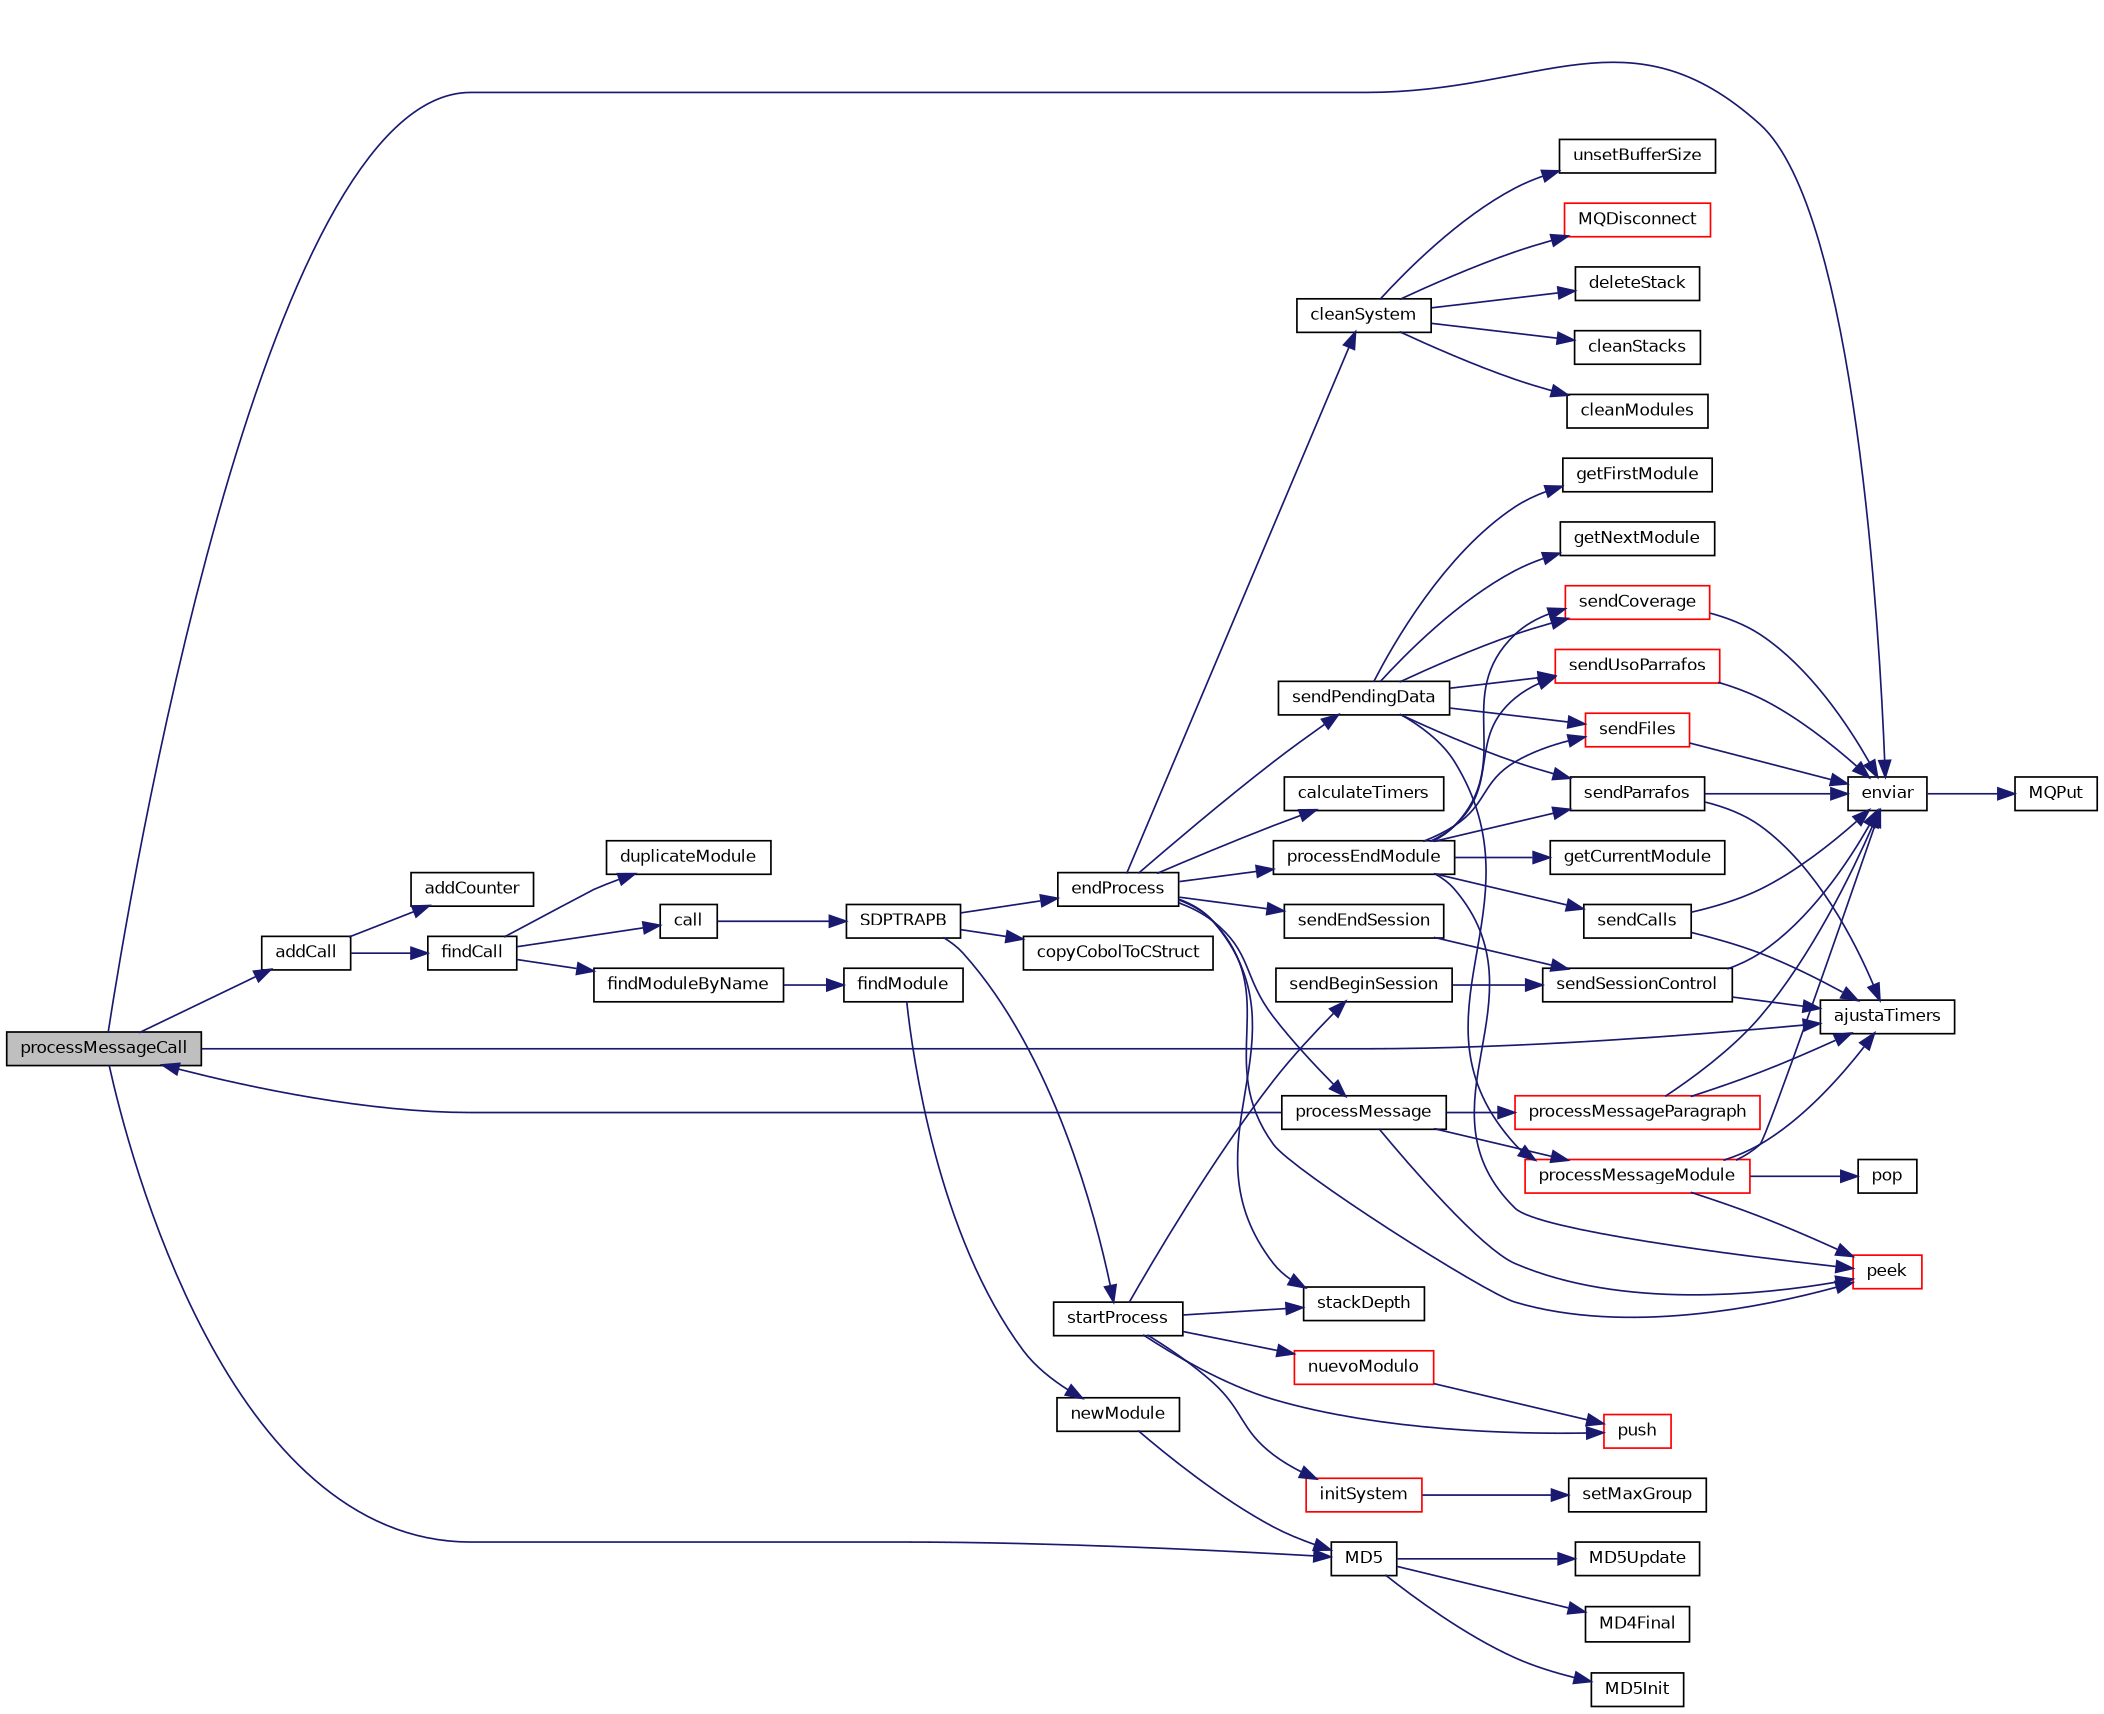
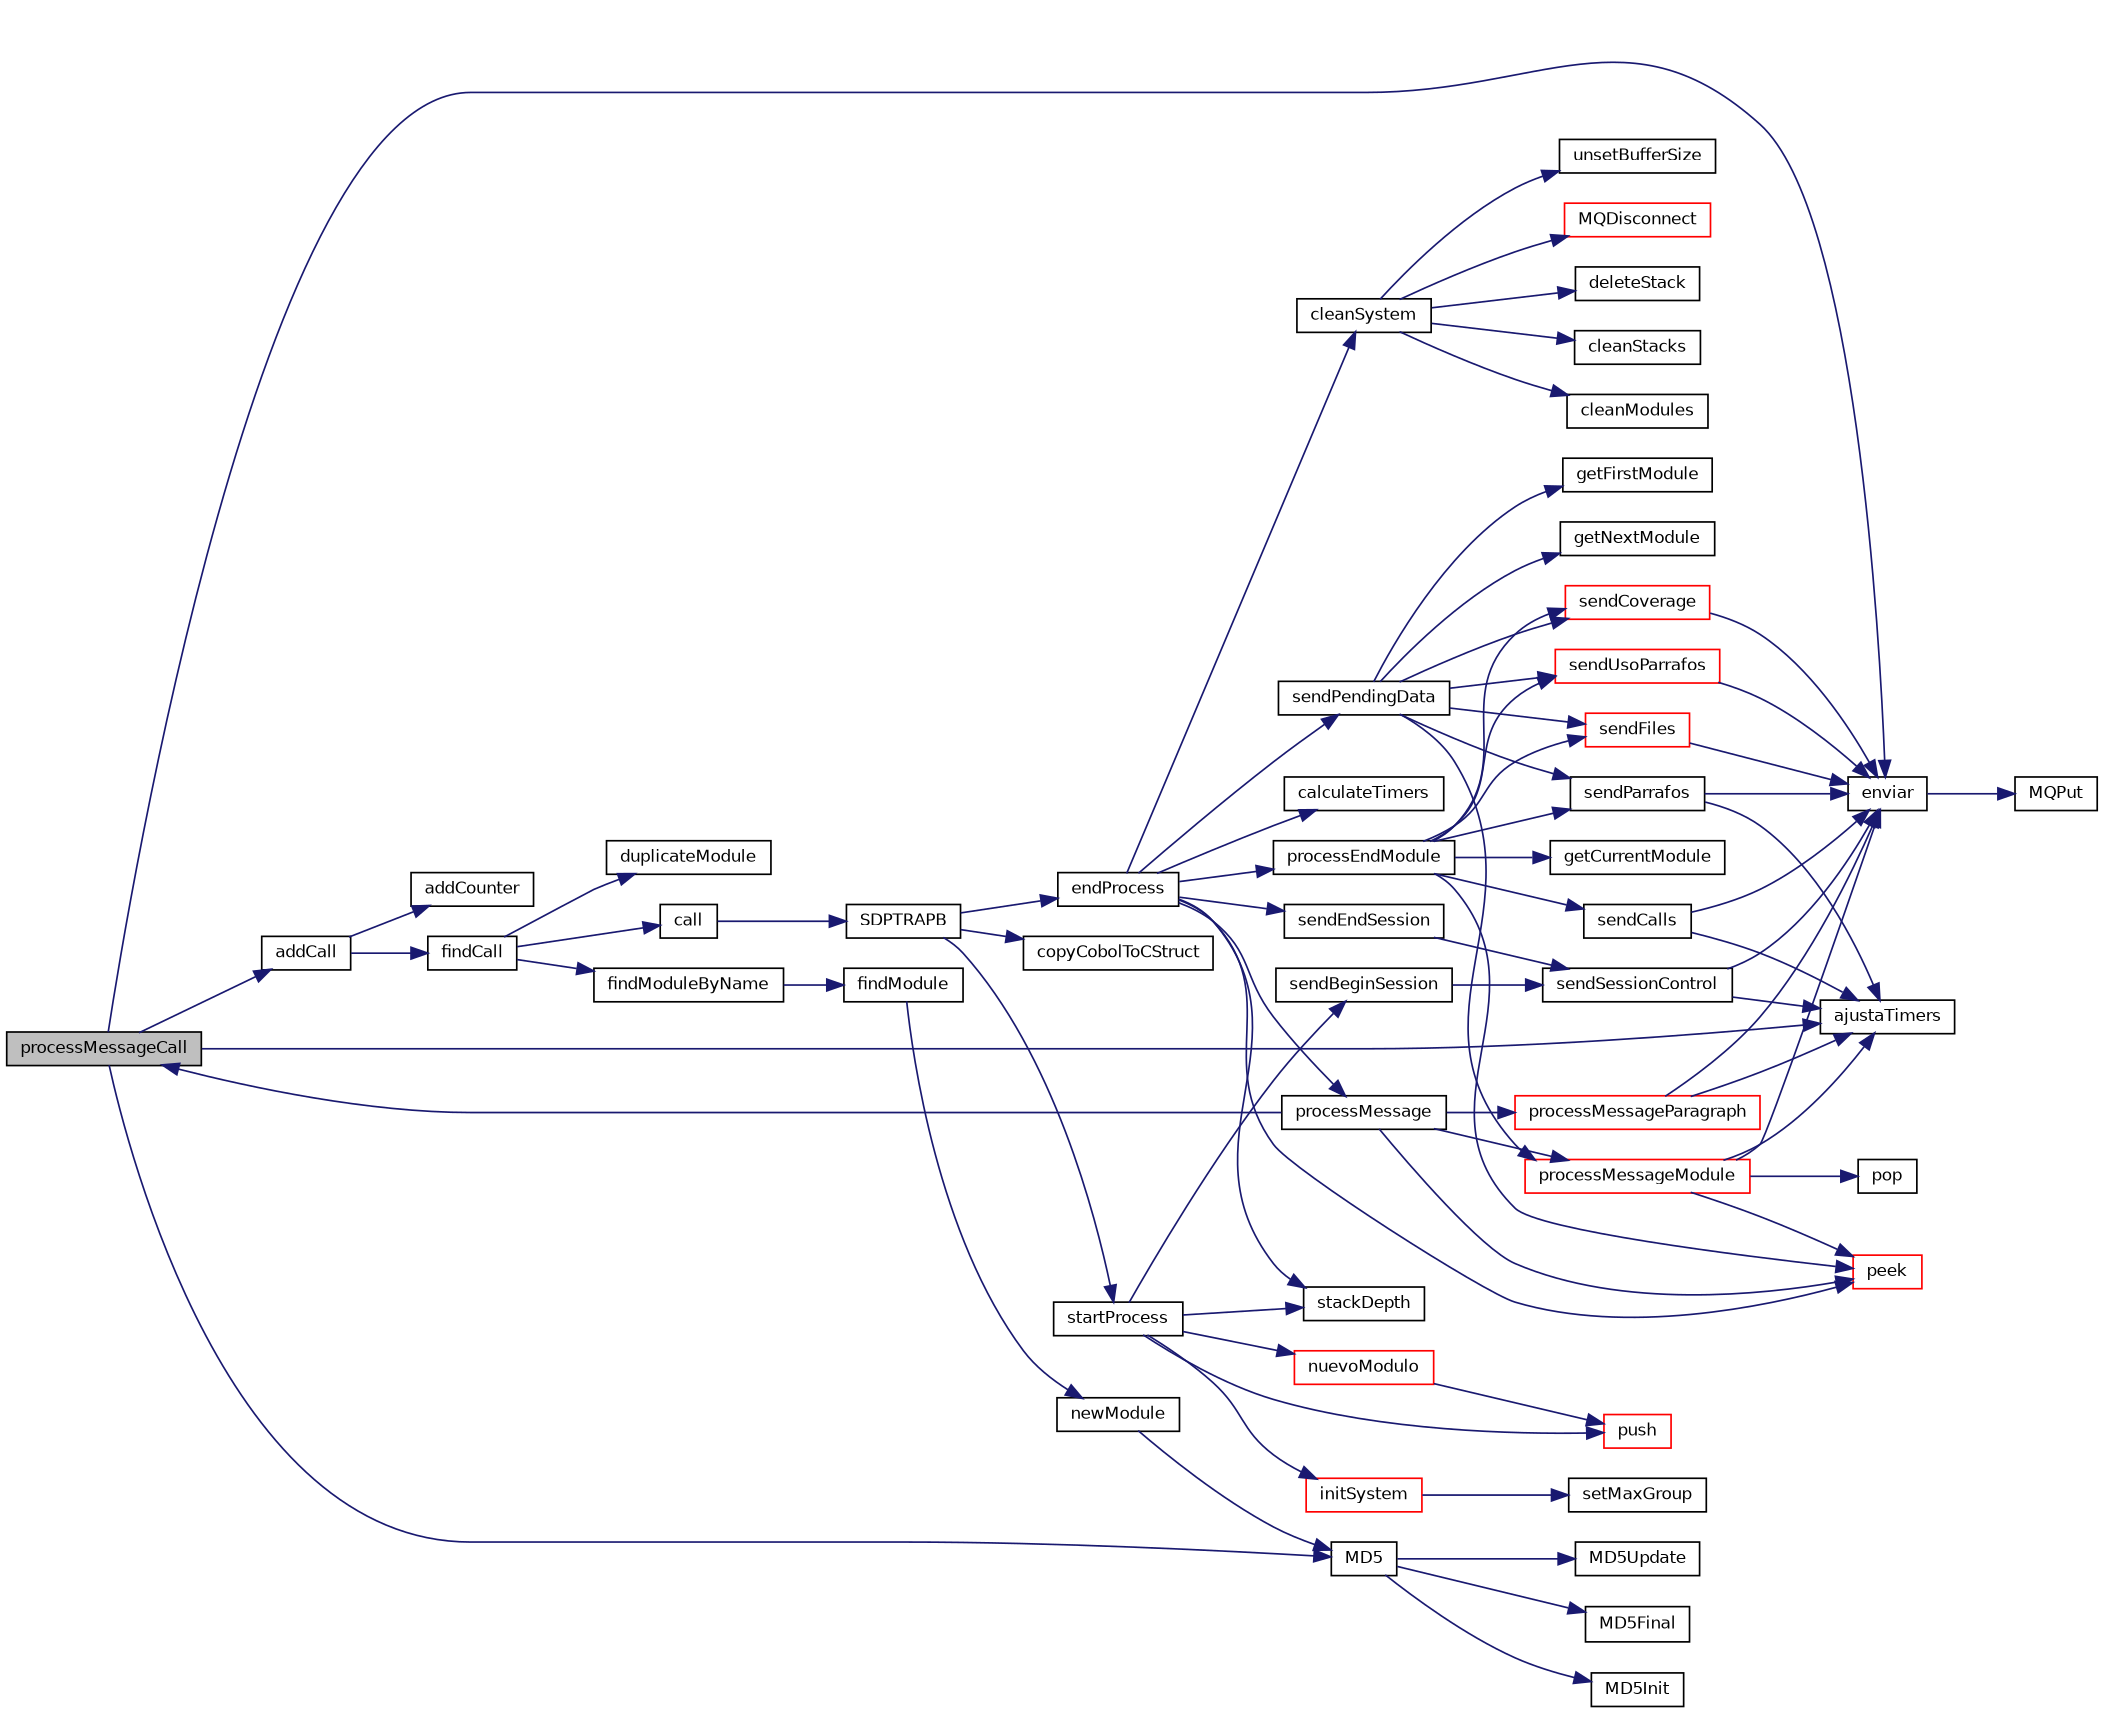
(1638, 1624) -> (1638, 1624)
